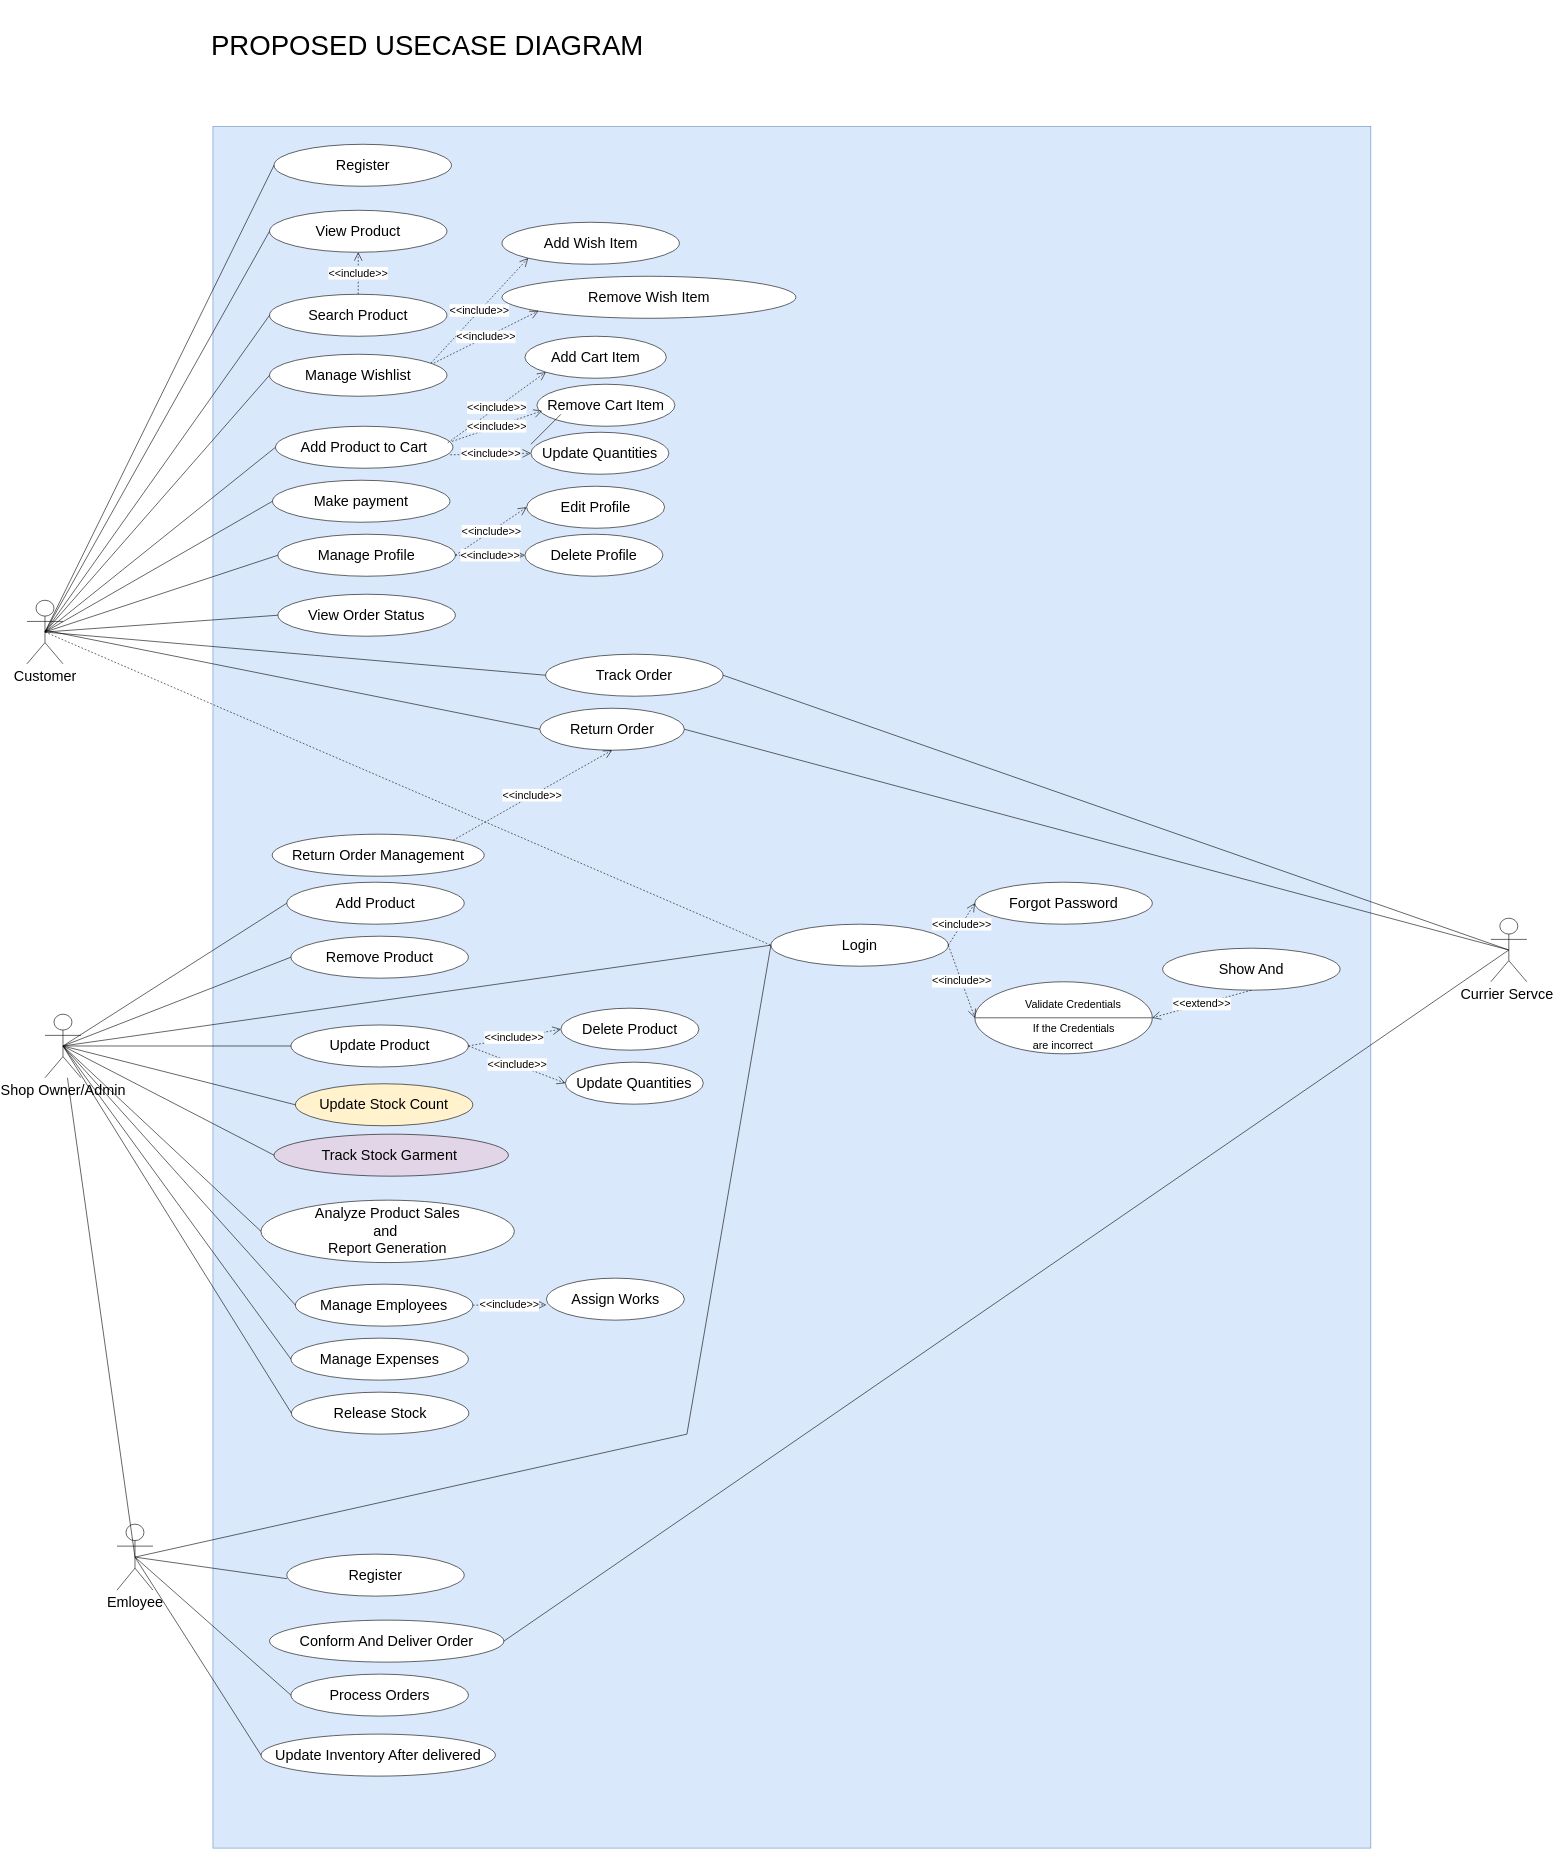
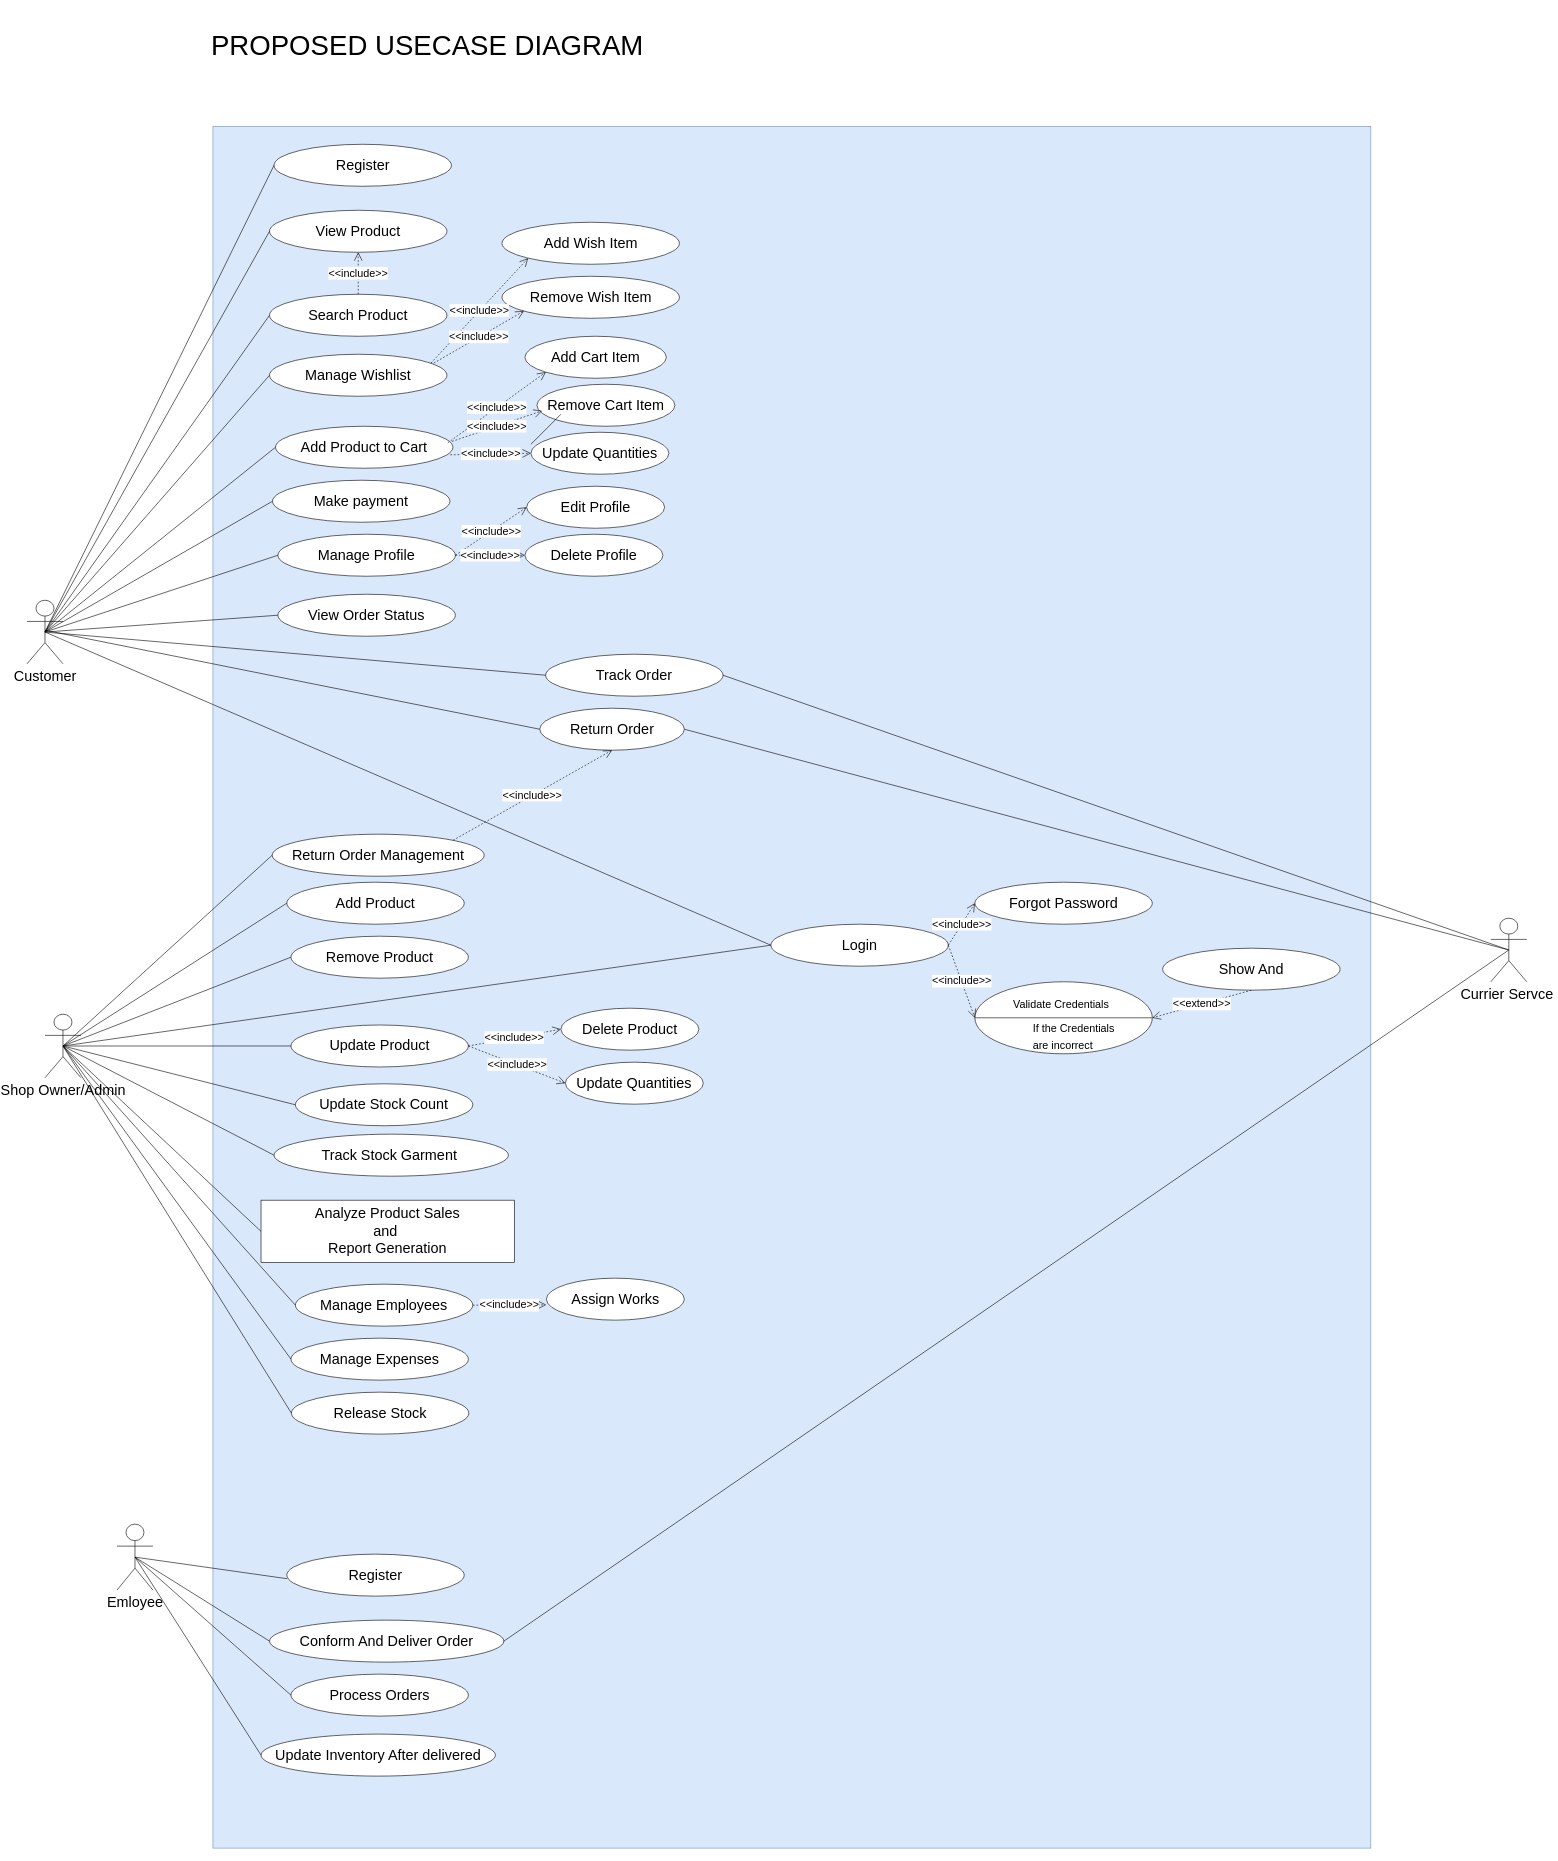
(649, 297) -> (590, 297)
(408, 789) -> (408, 789)
none -> (172, 946)
(1073, 999) -> (1061, 999)
(384, 1105) -> (384, 1105)
(391, 1155) -> (391, 1155)
(387, 1232) -> (387, 1232)
(100, 1310) -> (206, 1602)
(659, 1440) -> none
